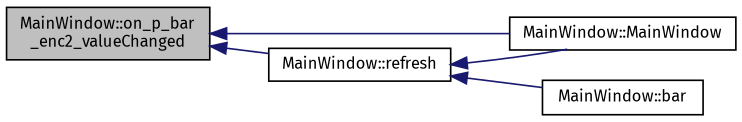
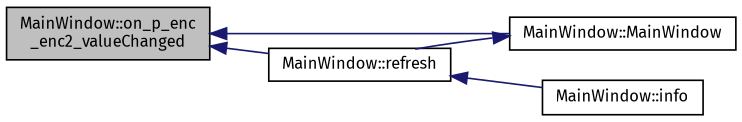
(108, 34) -> (108, 34)
(517, 57) -> (450, 44)
(623, 98) -> (623, 98)
